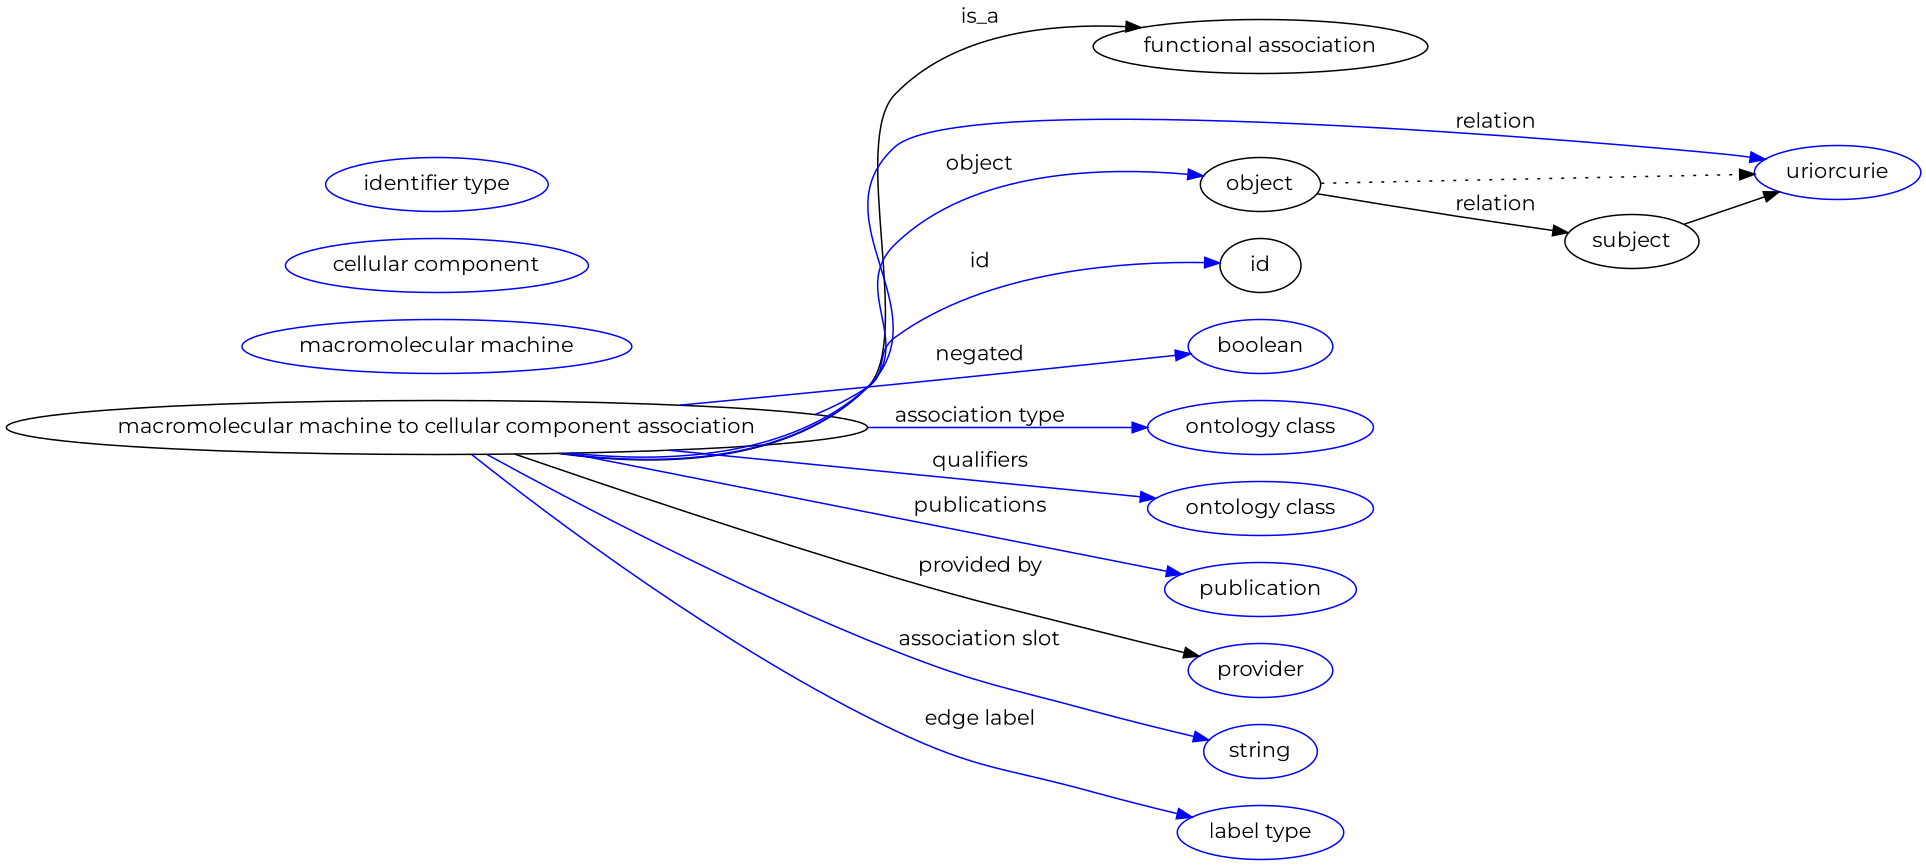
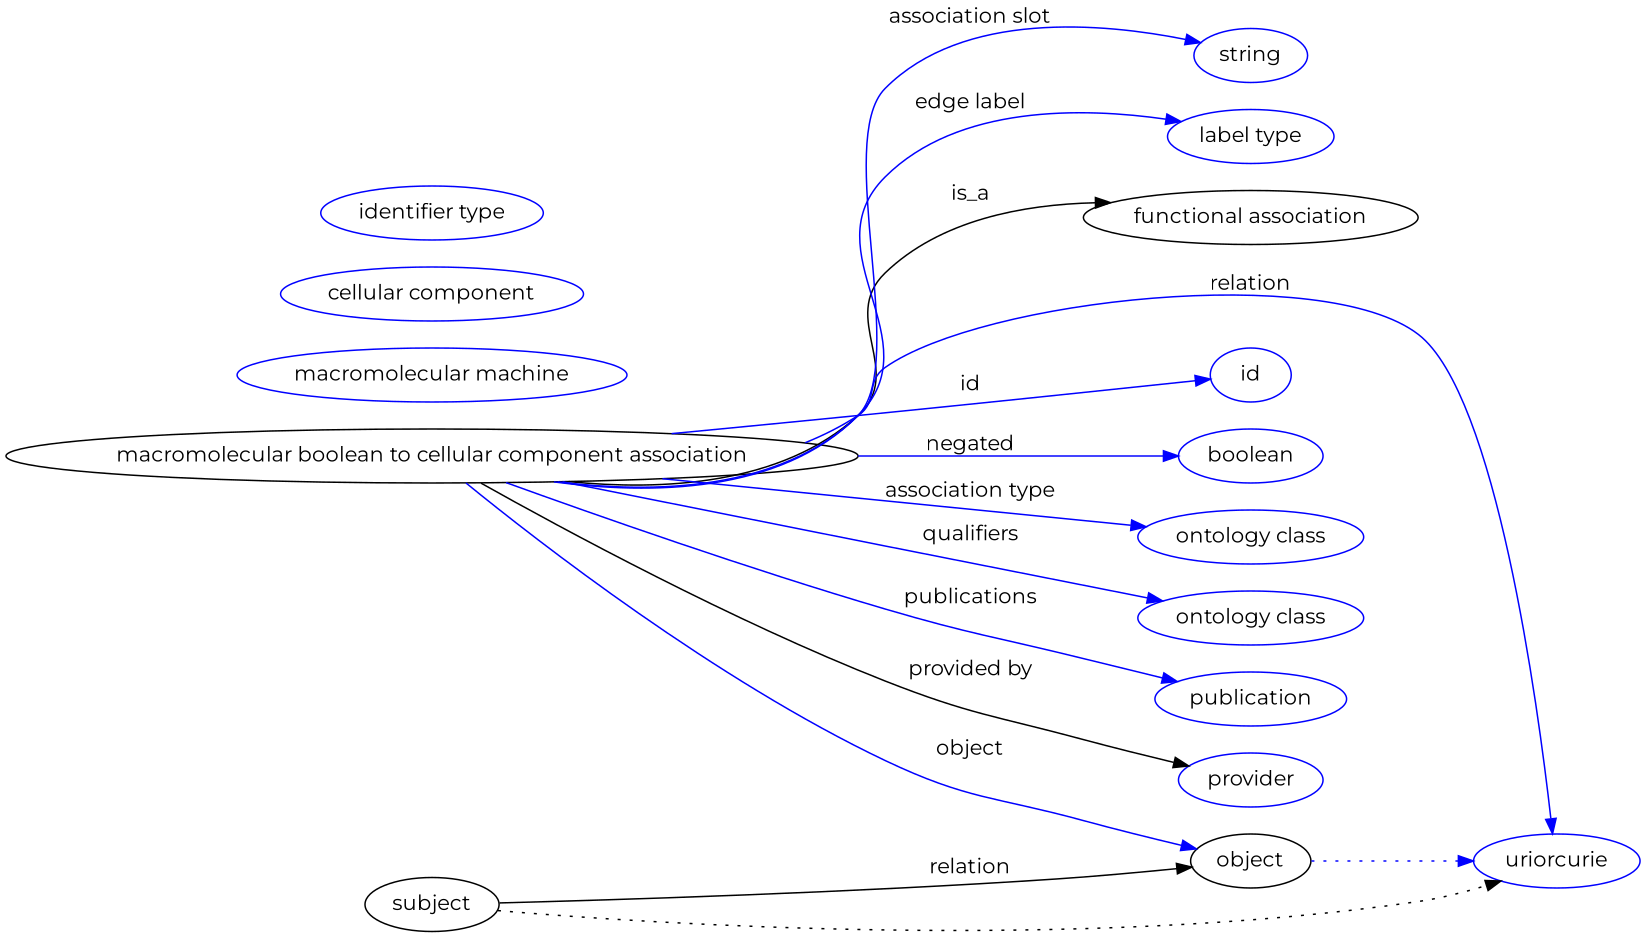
(1530, 179) -> (1385, 861)
(1724, 211) -> (993, 930)
(1435, 213) -> (838, 891)
(1261, 266) -> (1251, 375)
(437, 428) -> (432, 456)
